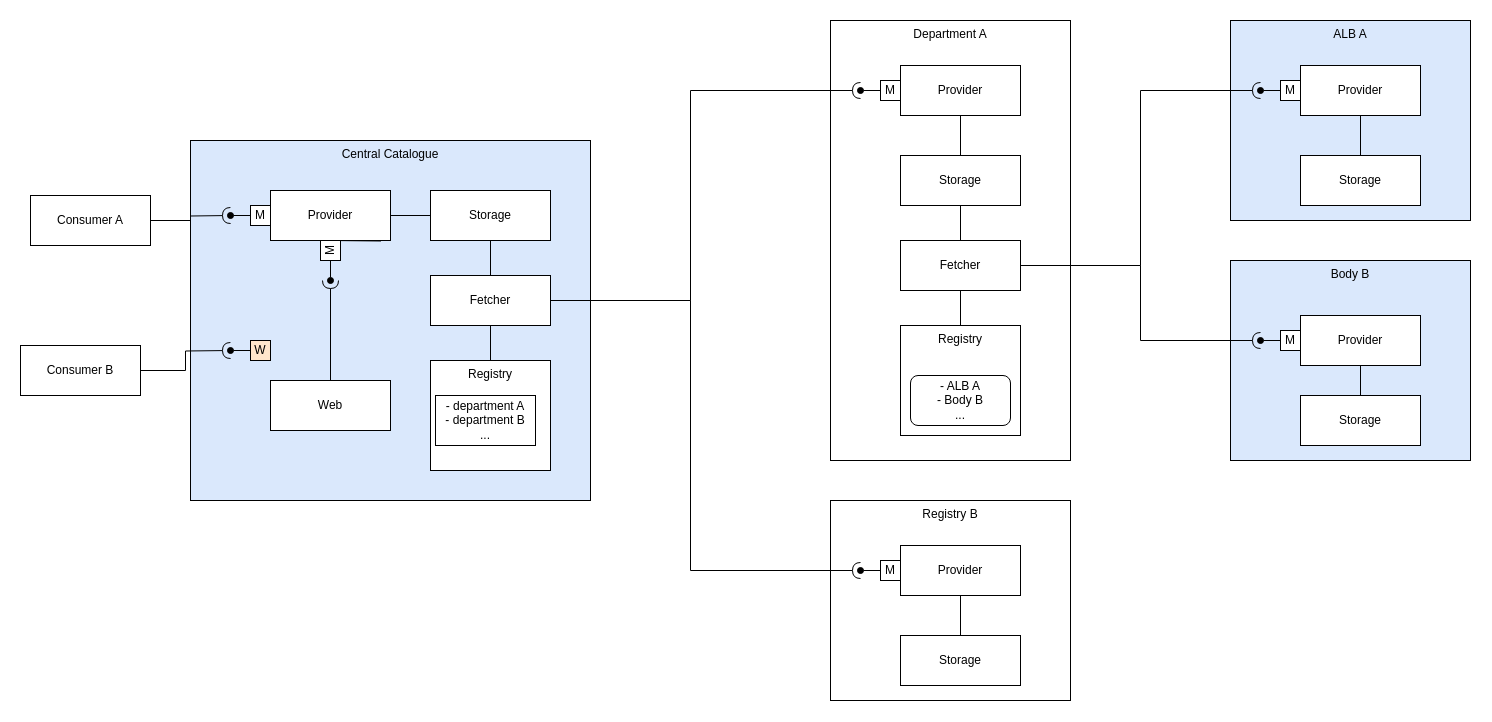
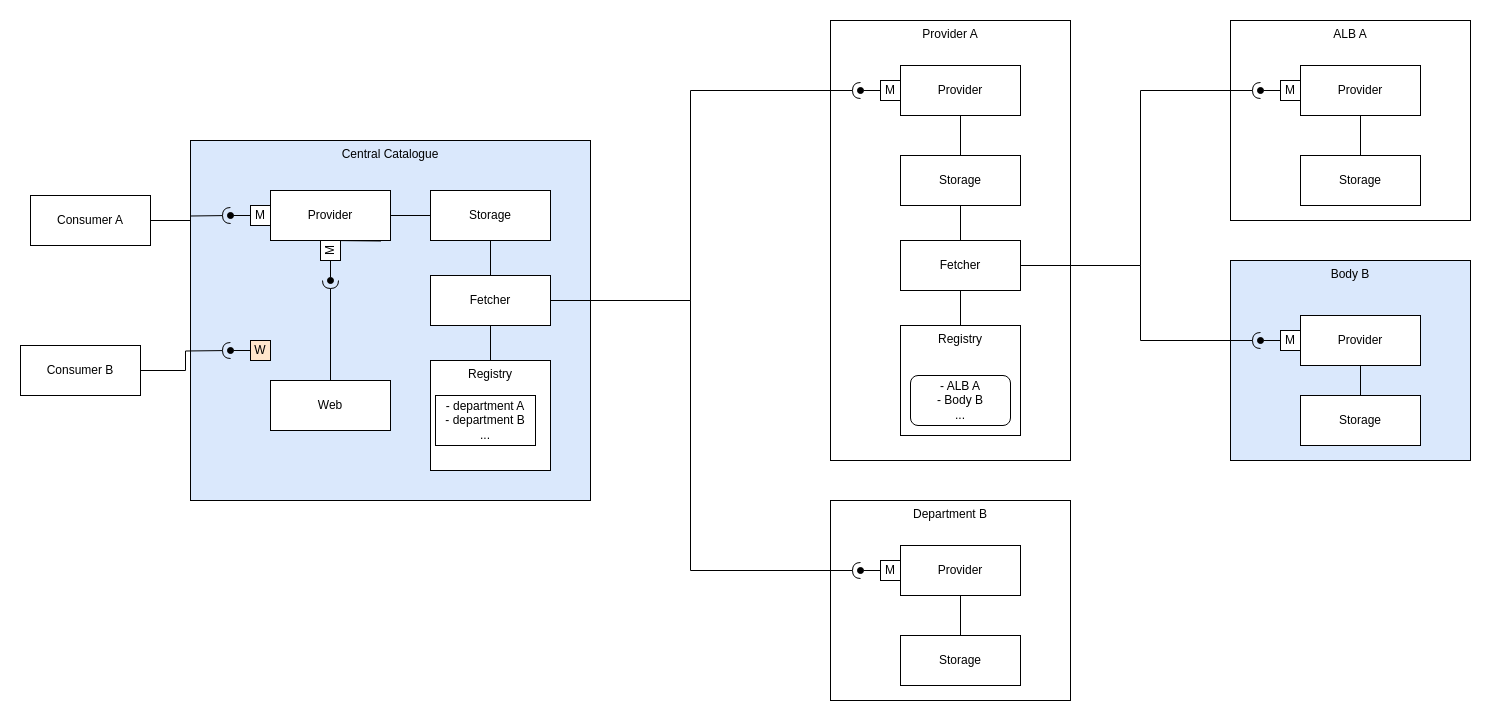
(951, 35) -> (951, 35)
(1351, 121) -> (1351, 121)
(951, 515) -> (951, 515)
